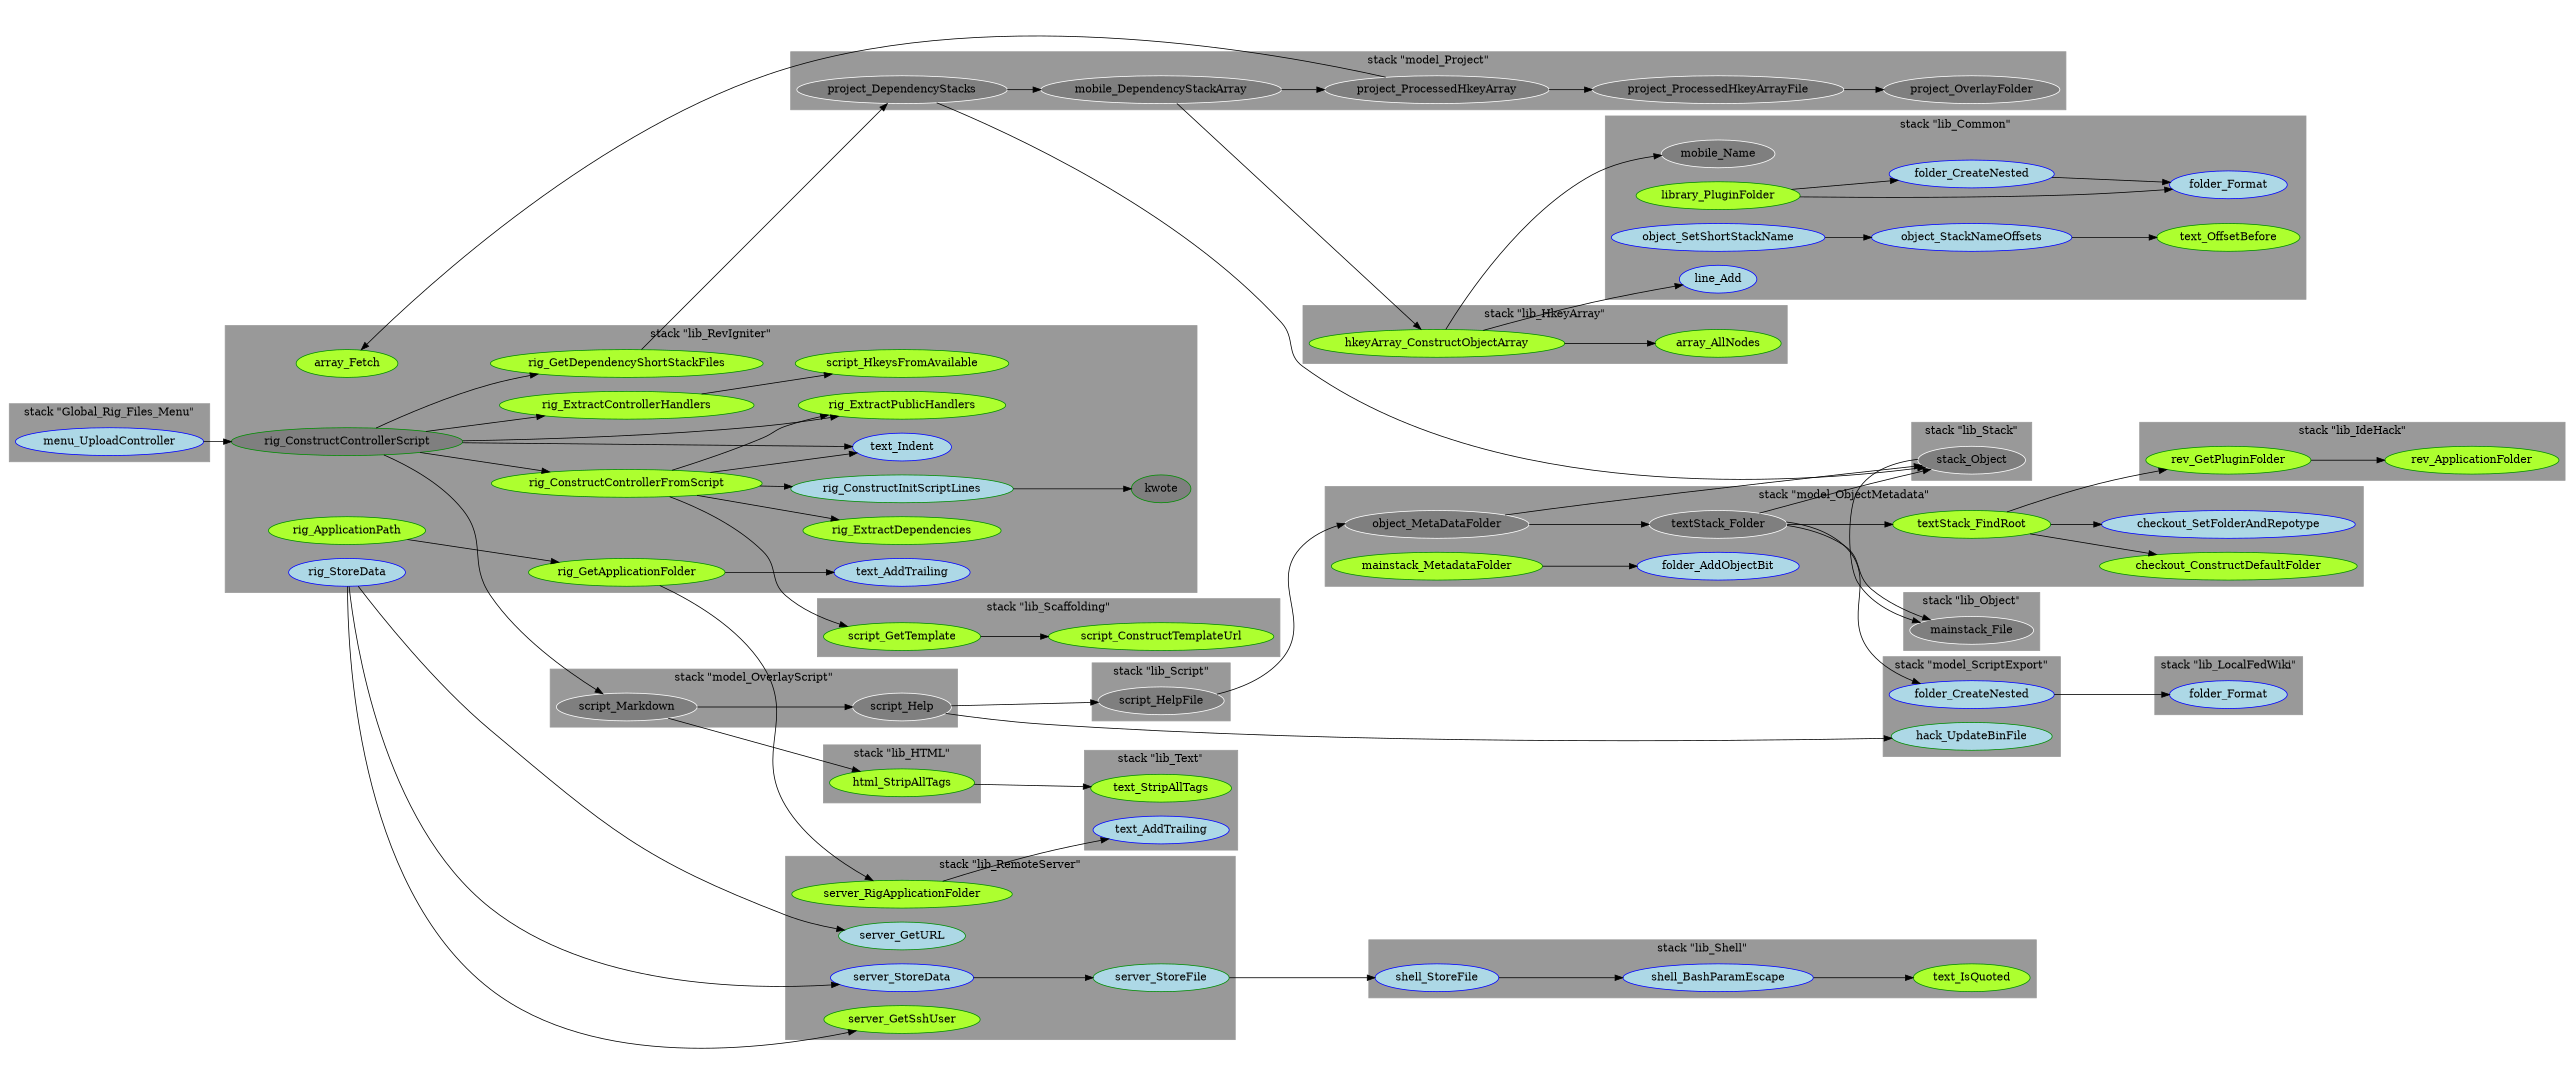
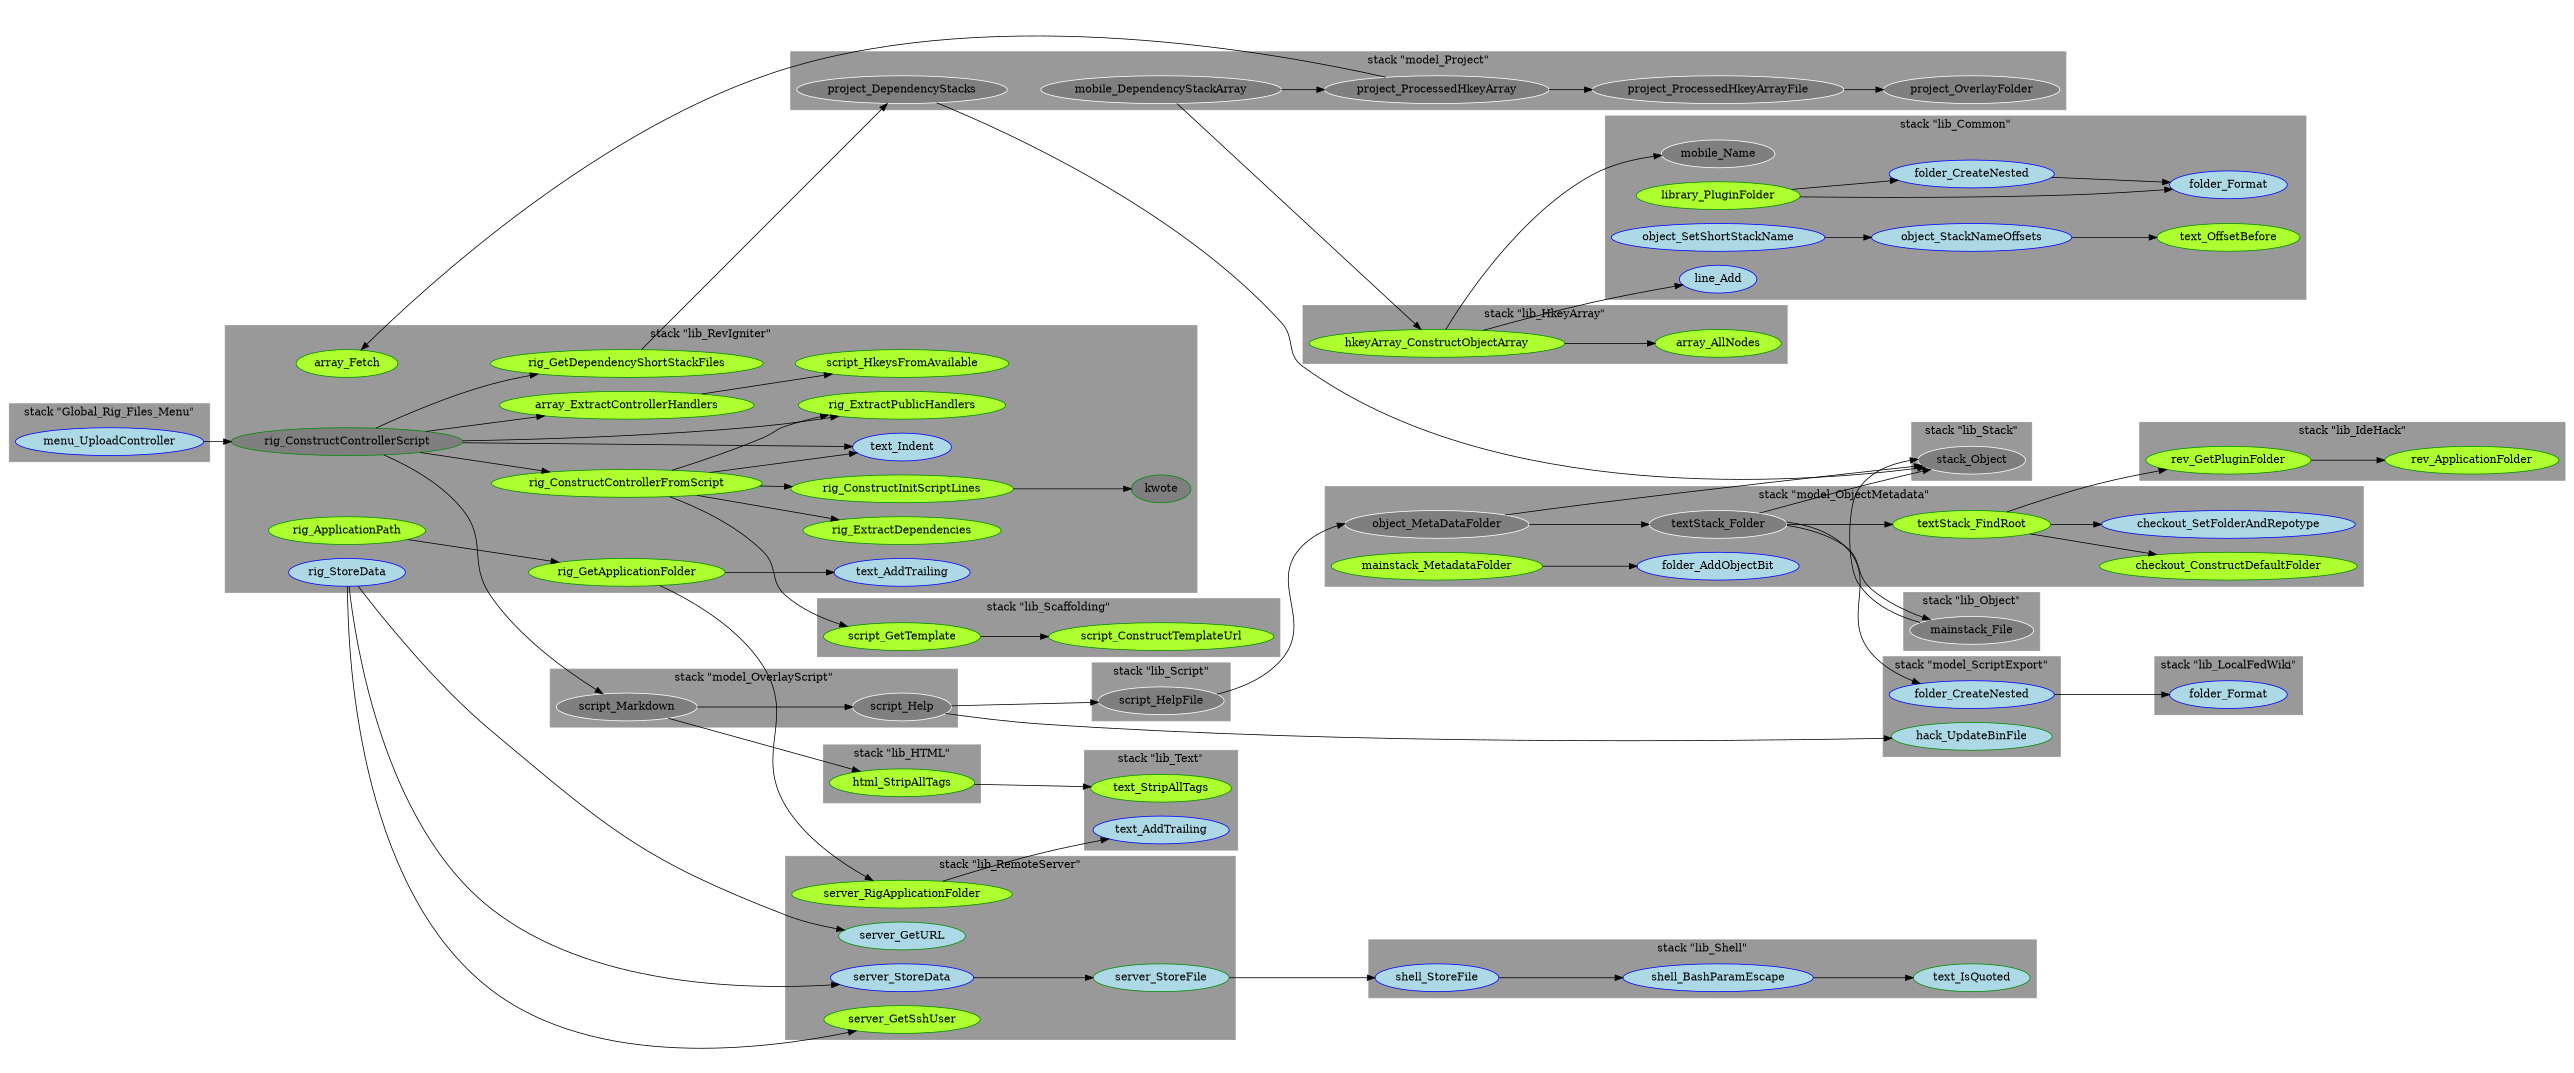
(1020, 90) -> none
(627, 405) -> (627, 405)
(902, 489) -> (902, 489)
(1850, 535) -> (1850, 543)
(1972, 978) -> (1972, 978)
